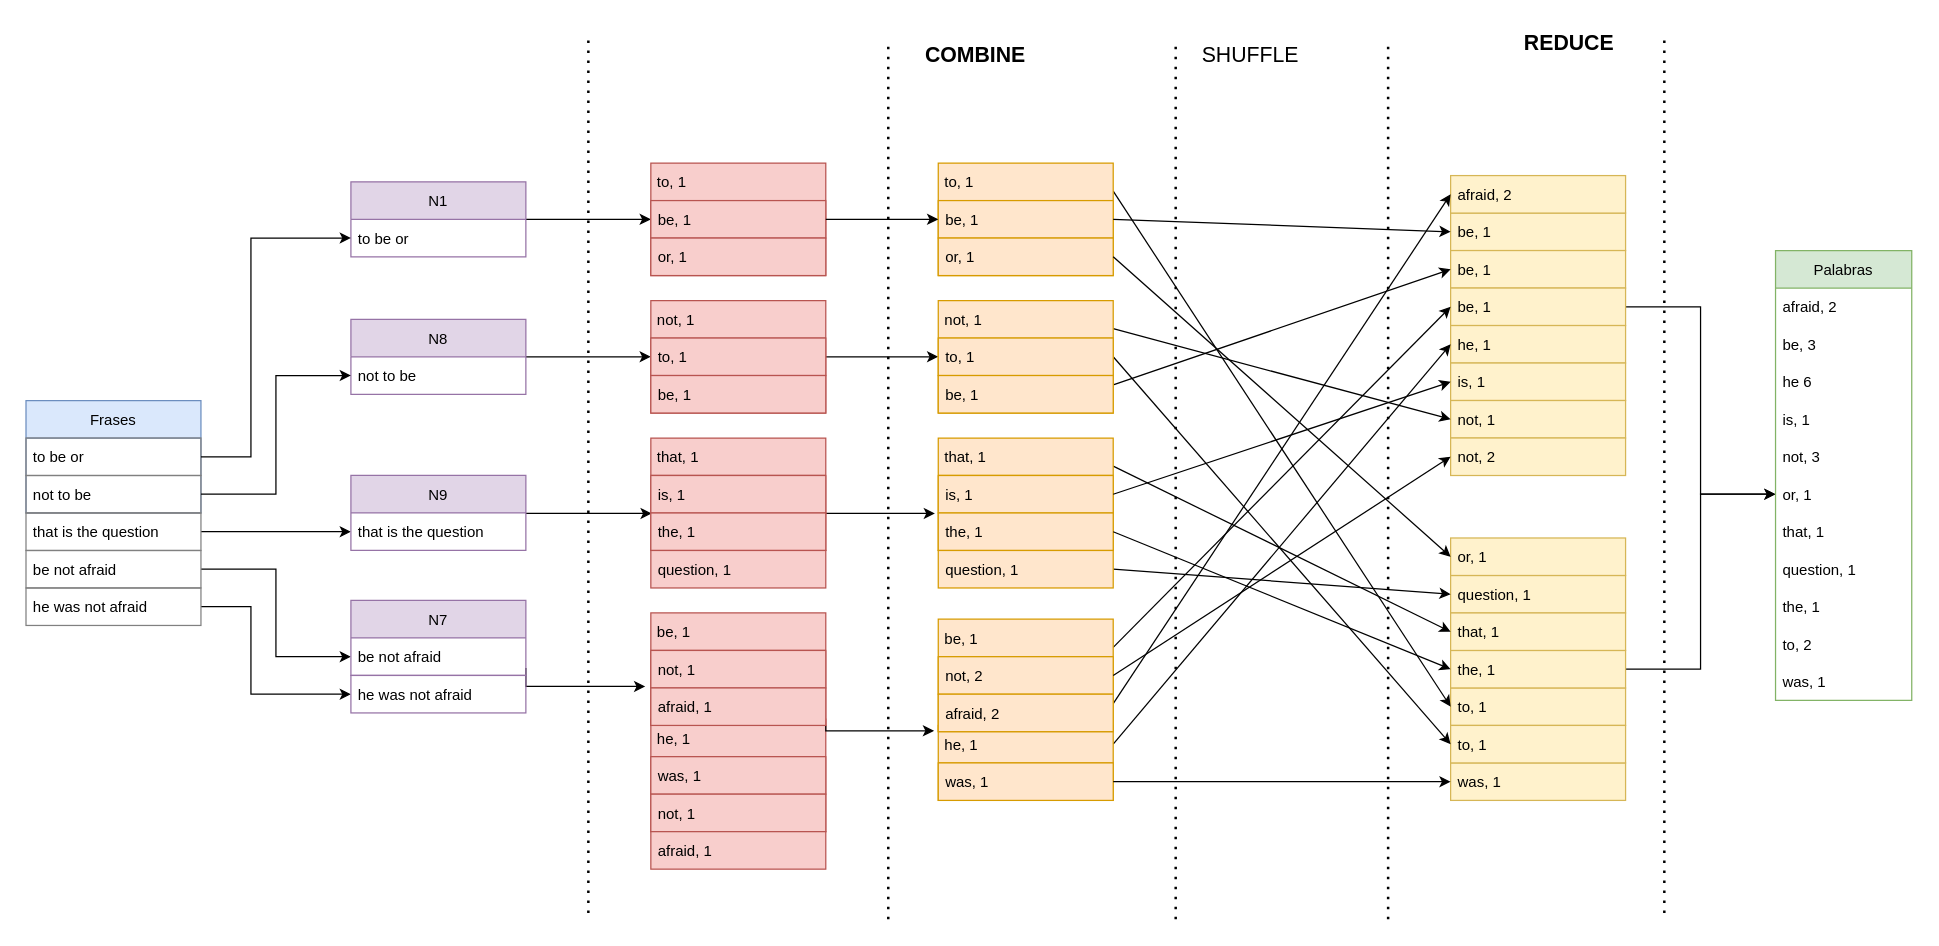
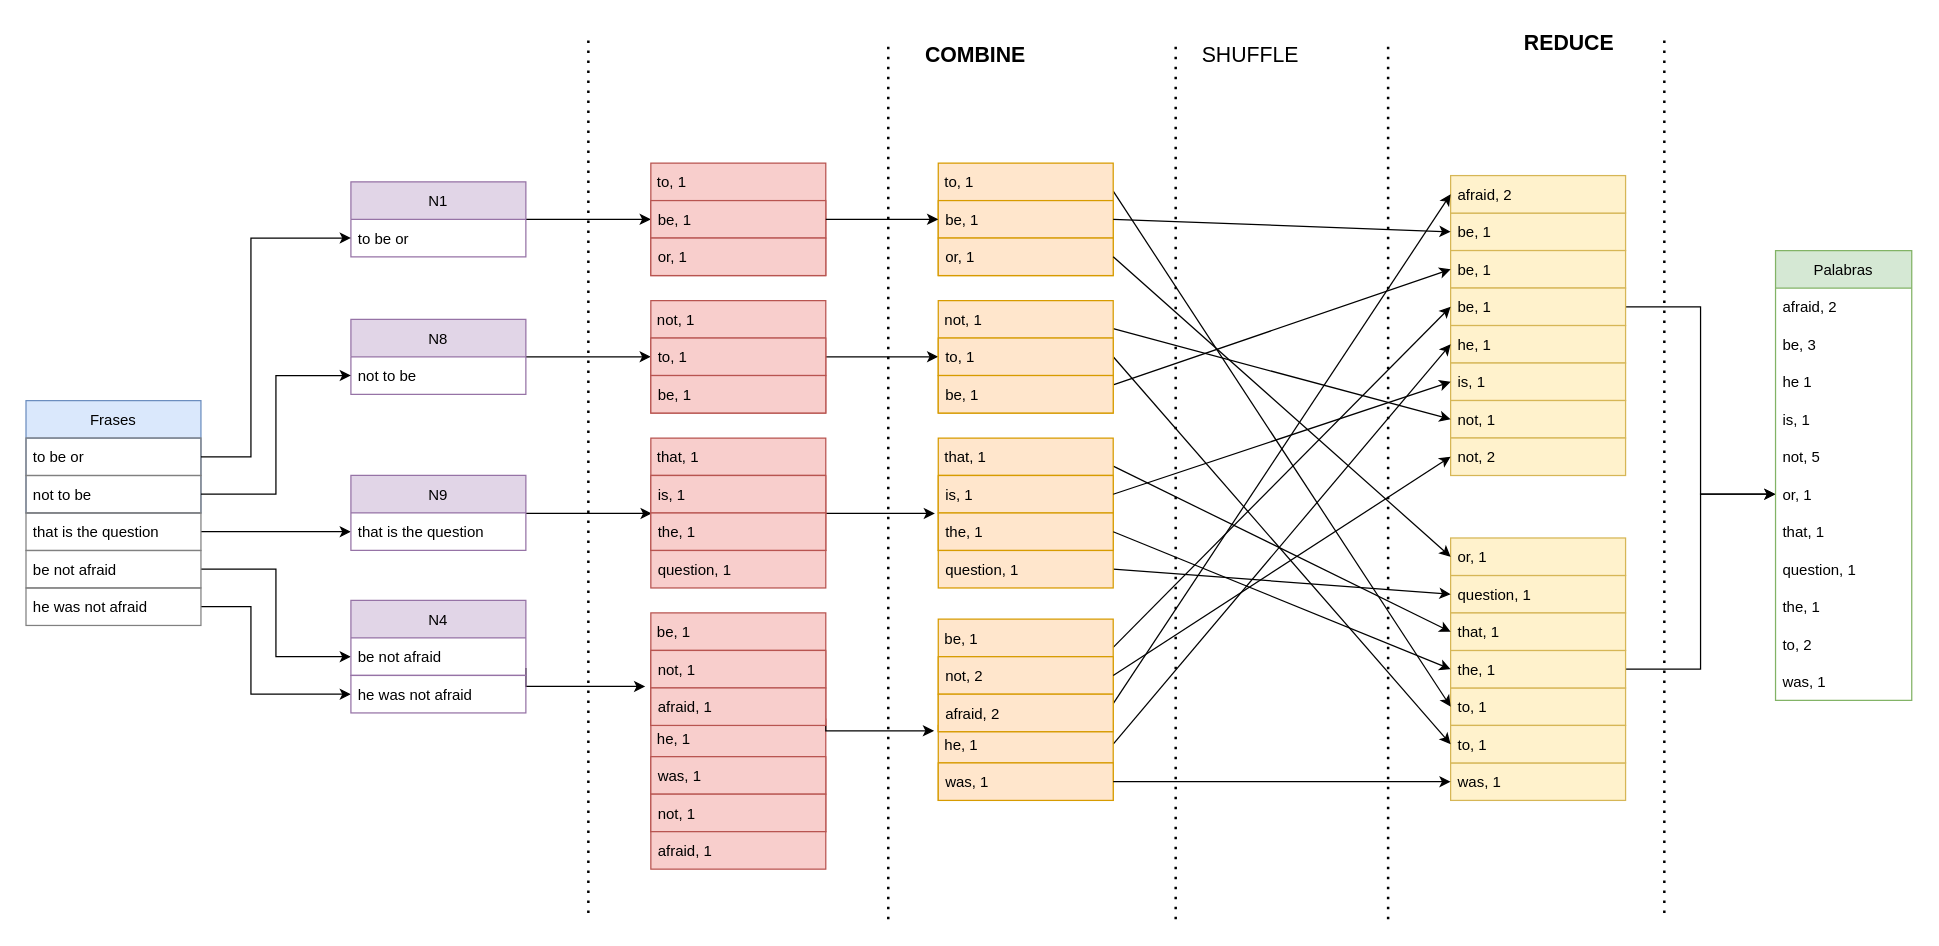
(1797, 383) -> (1797, 383)
(1804, 458) -> (1804, 458)
(438, 620) -> (438, 620)
